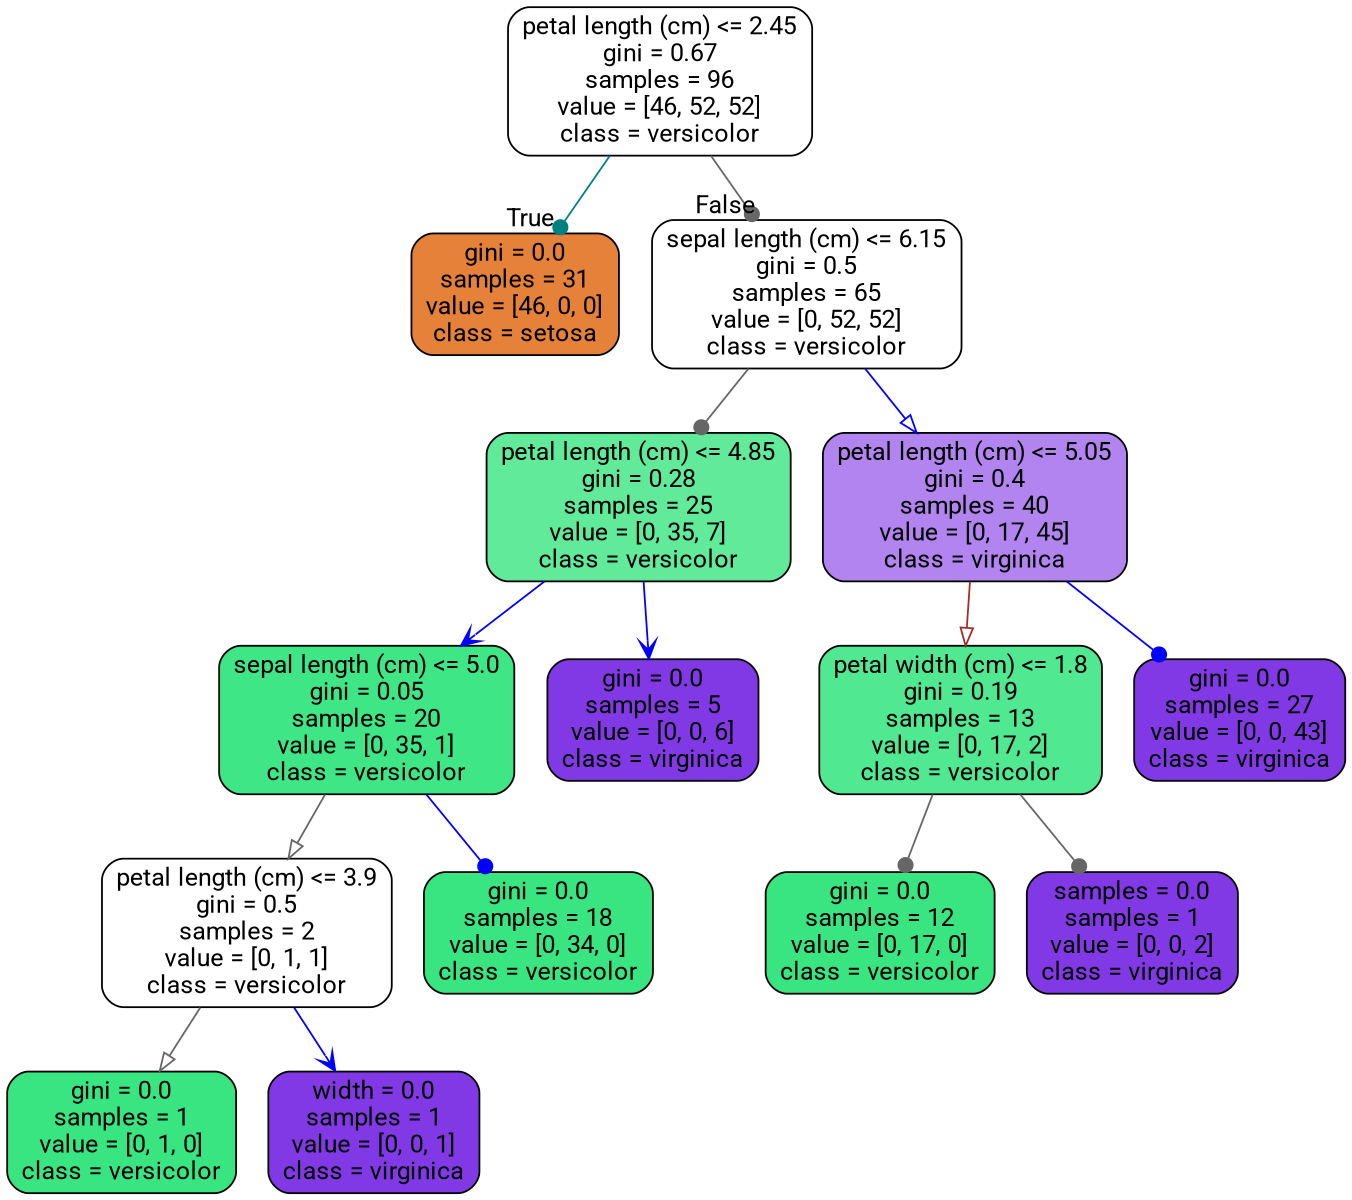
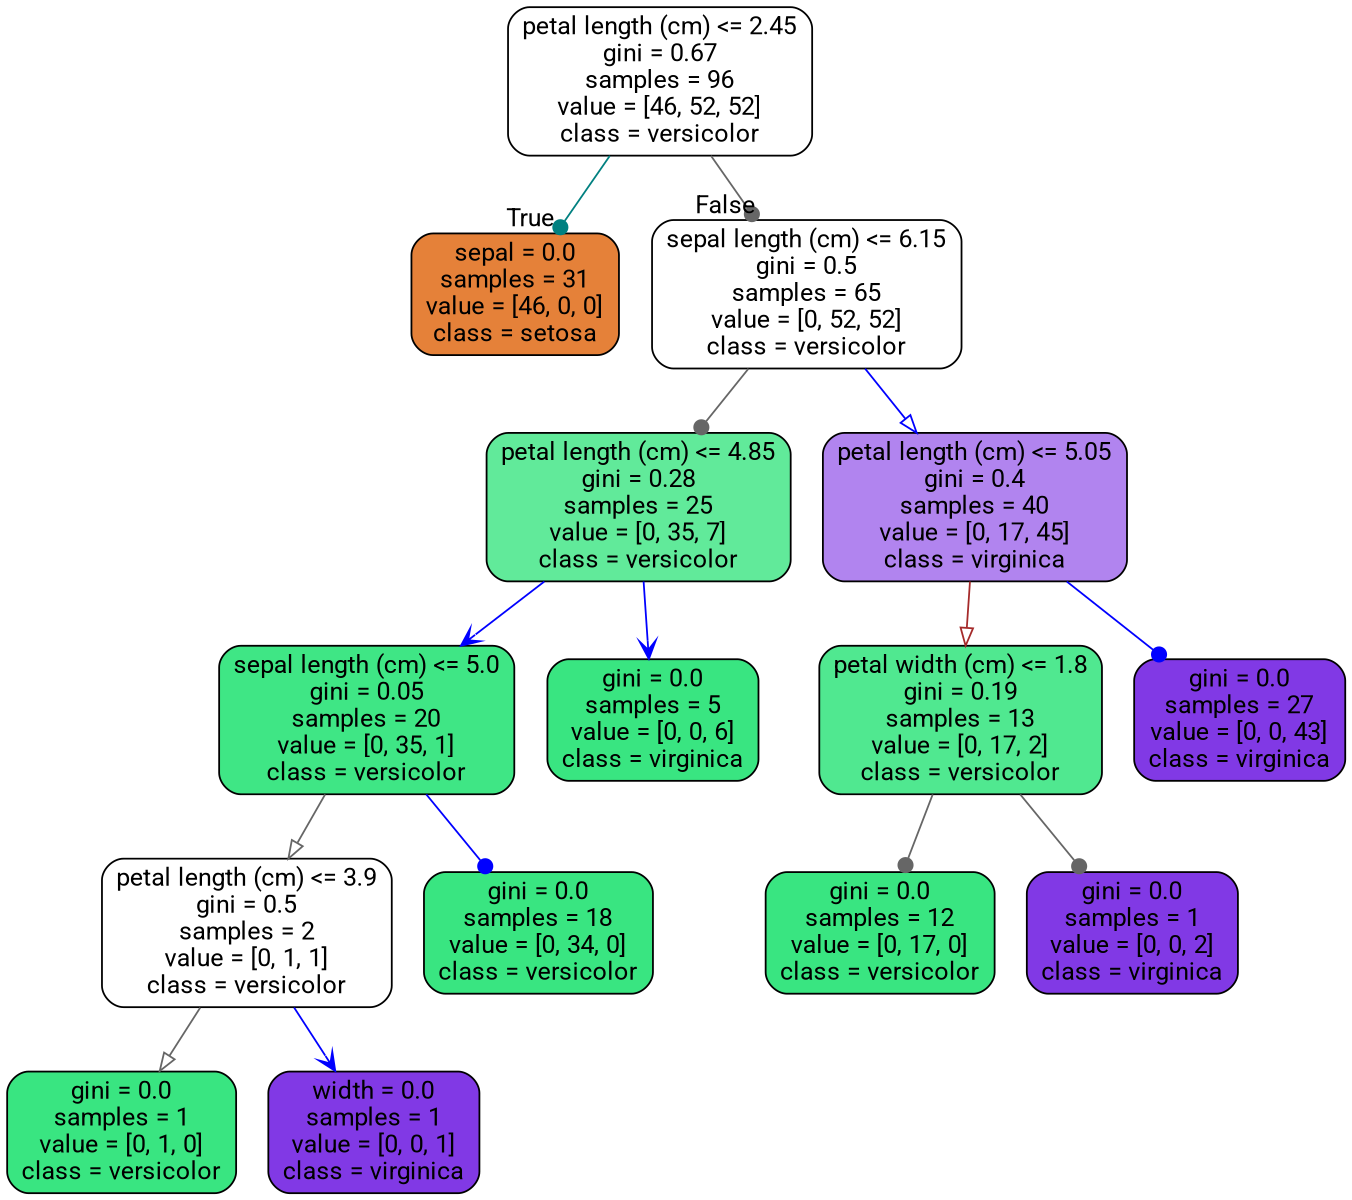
(515, 294) -> (515, 294)
(653, 720) -> (653, 720)
(1132, 933) -> (1132, 933)
